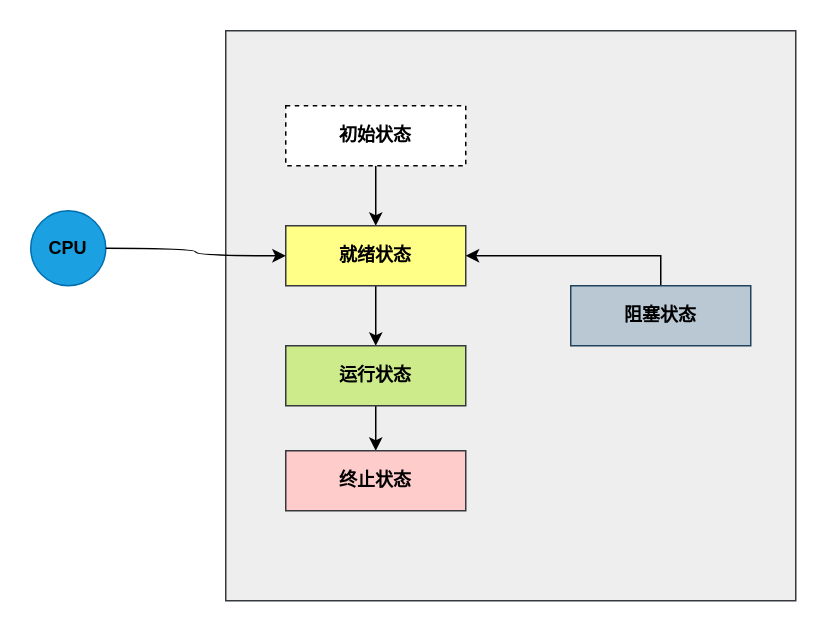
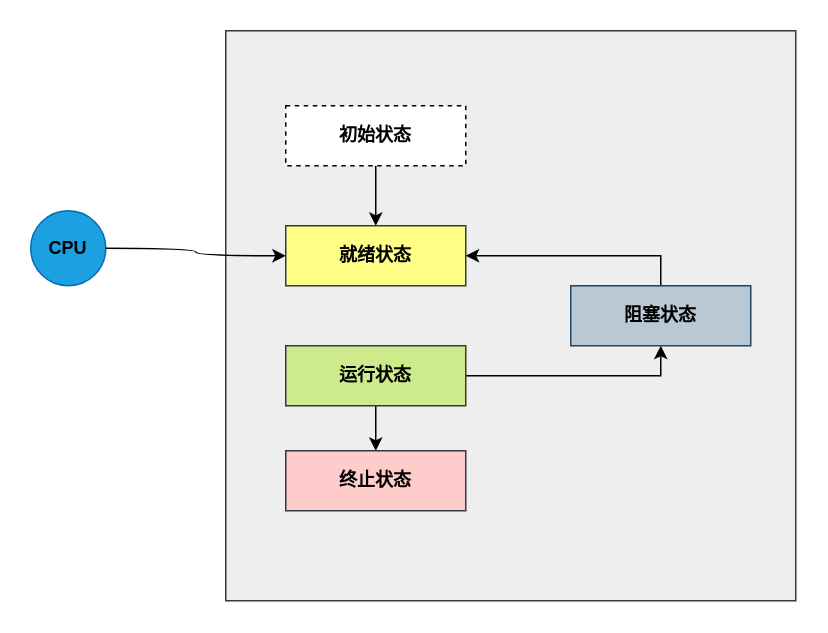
(376, 311) -> none
none -> (573, 376)
